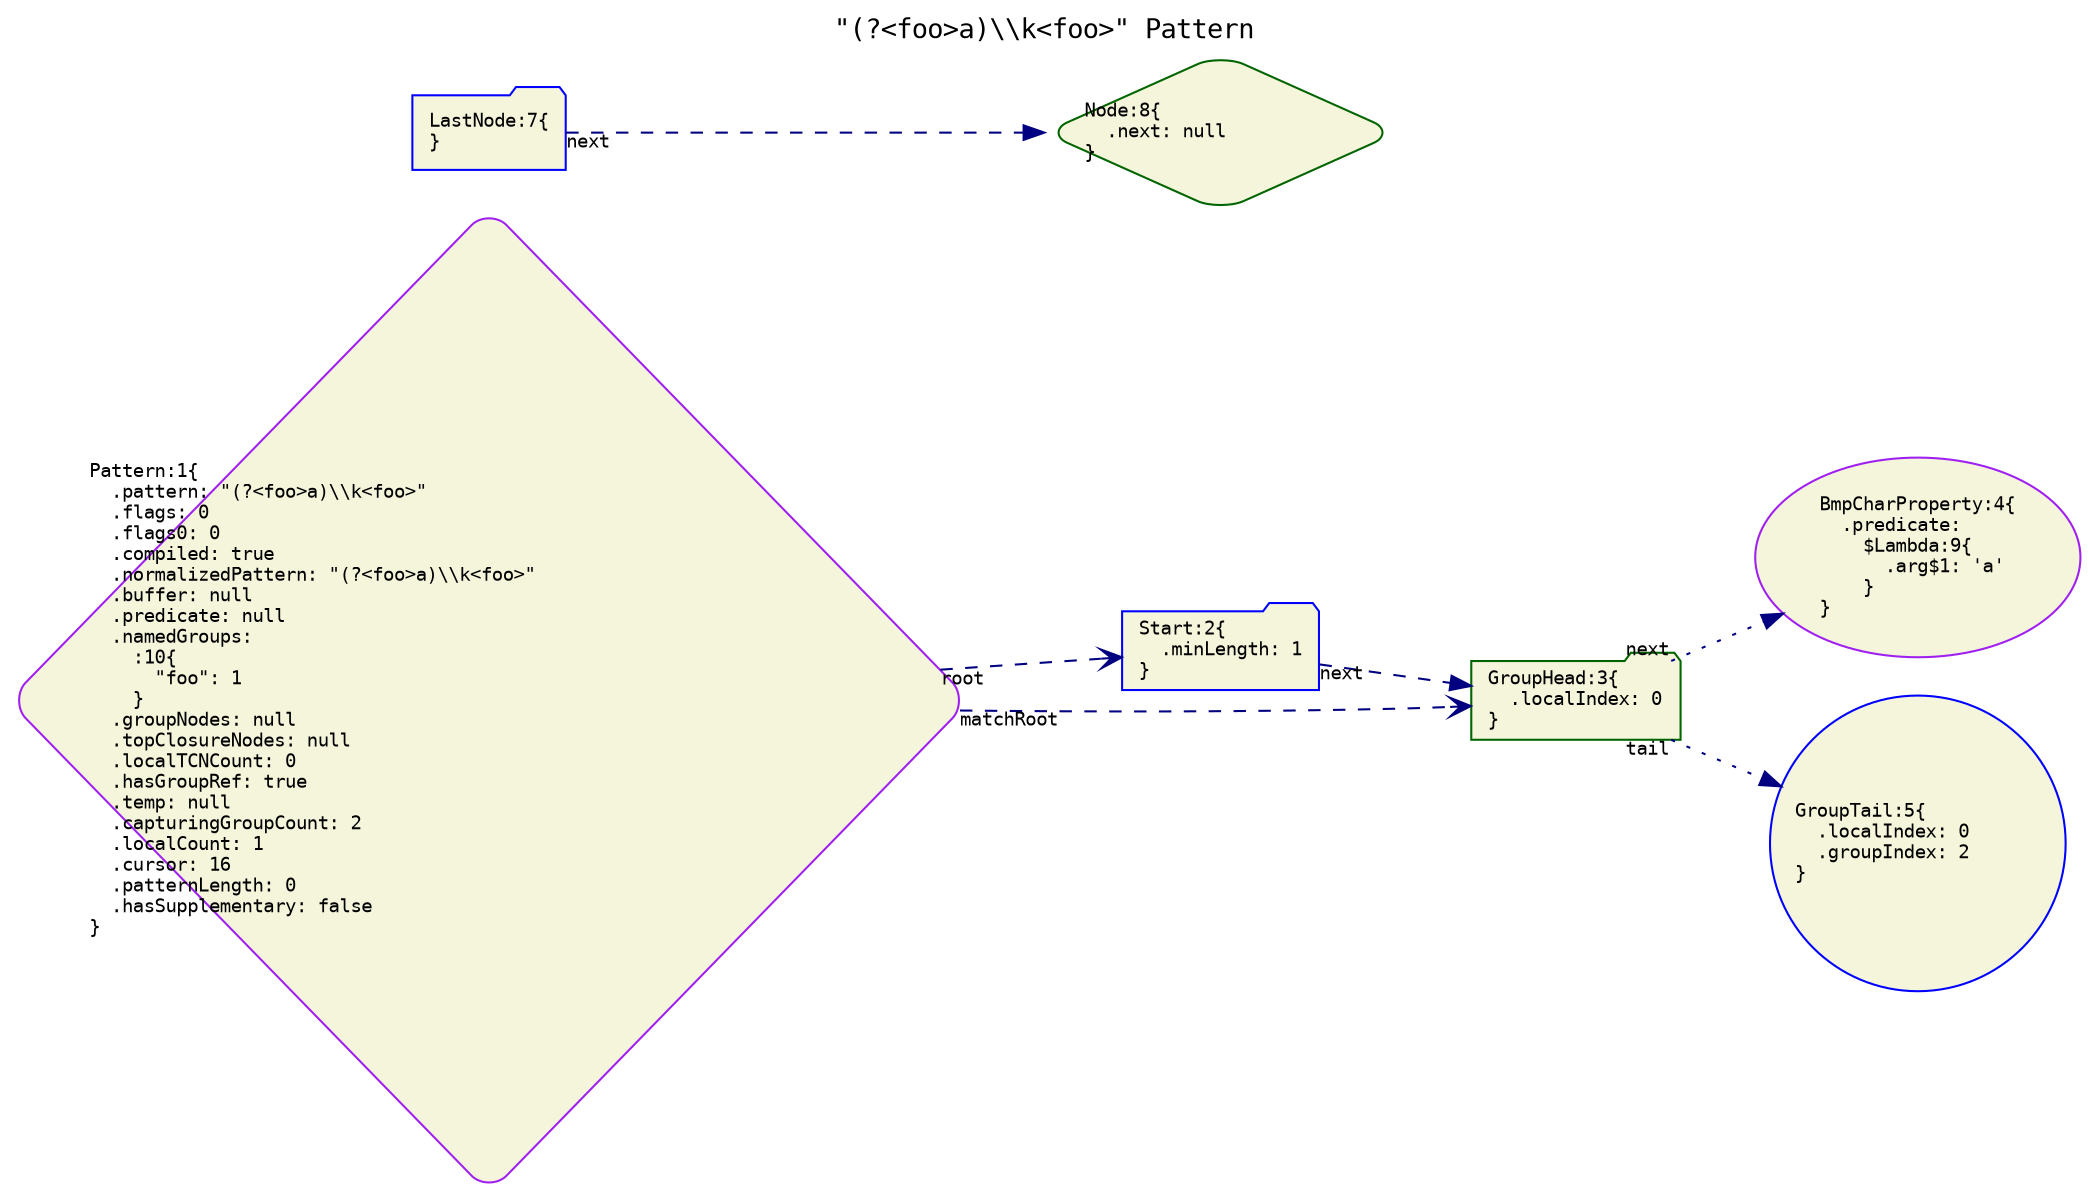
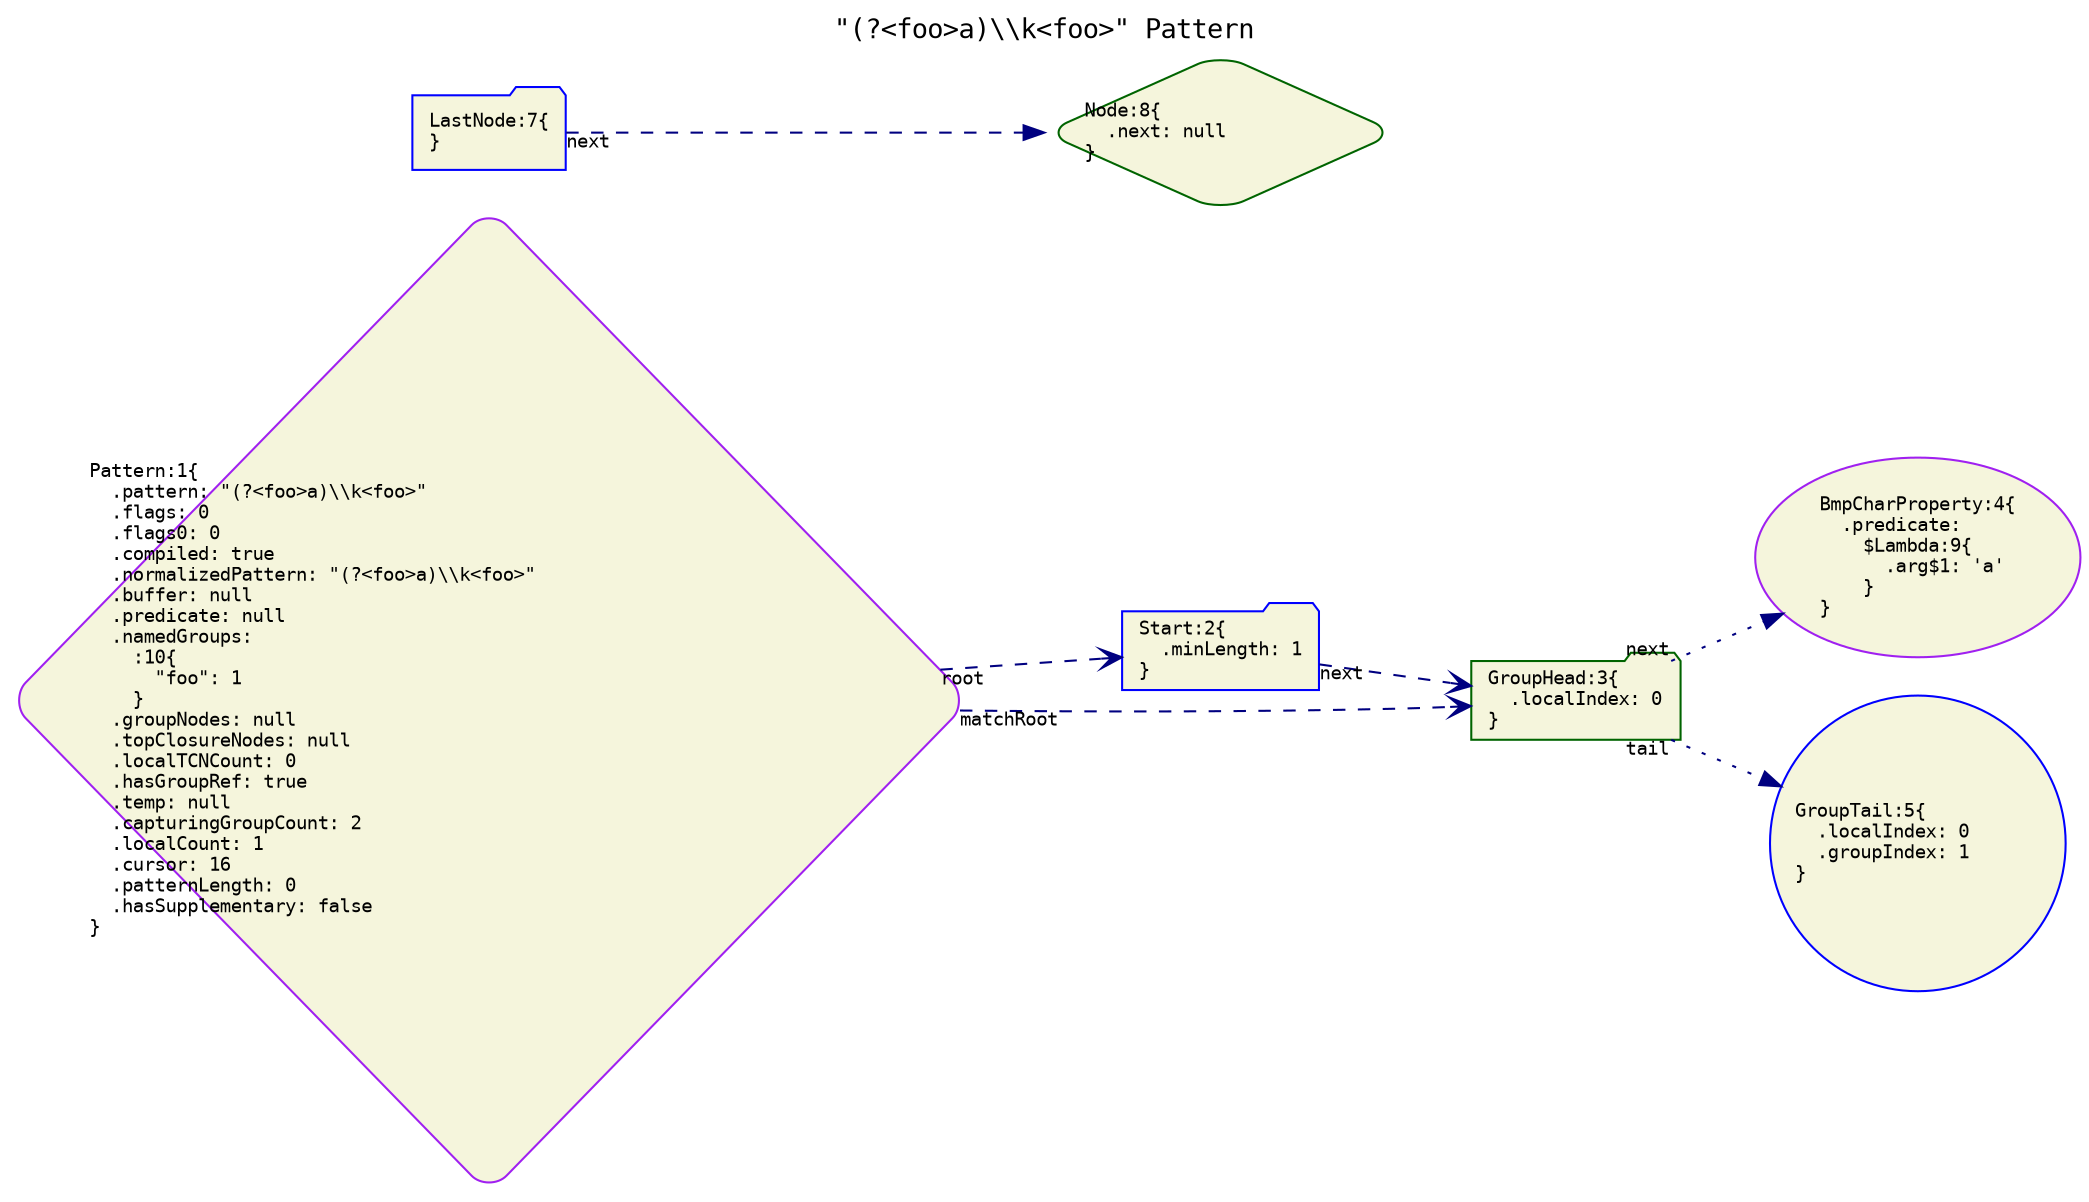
(1385, 674) -> (1385, 674)
(1918, 843) -> (1918, 843)
